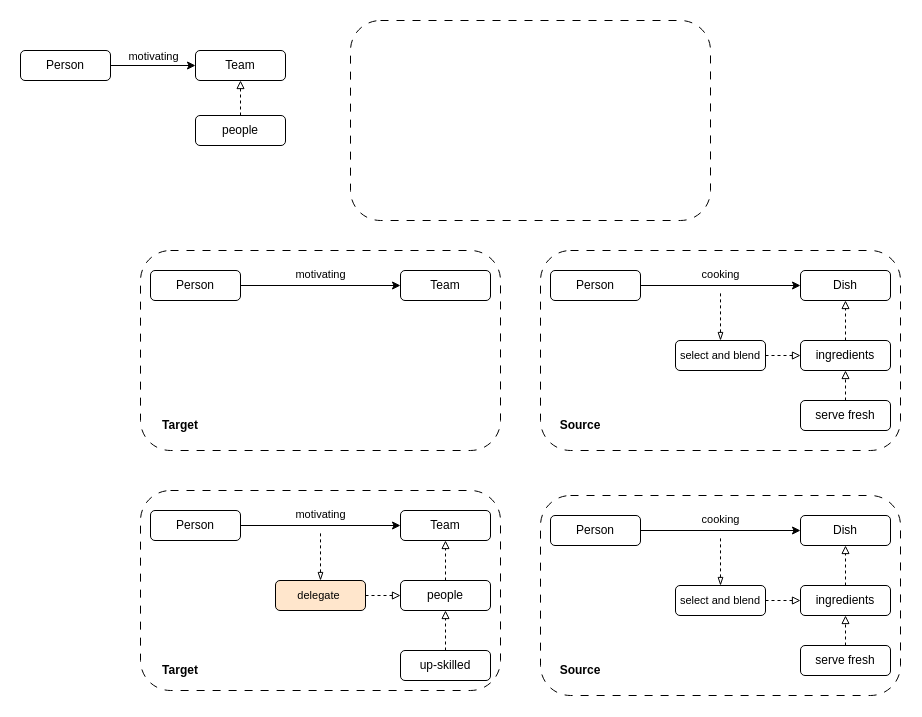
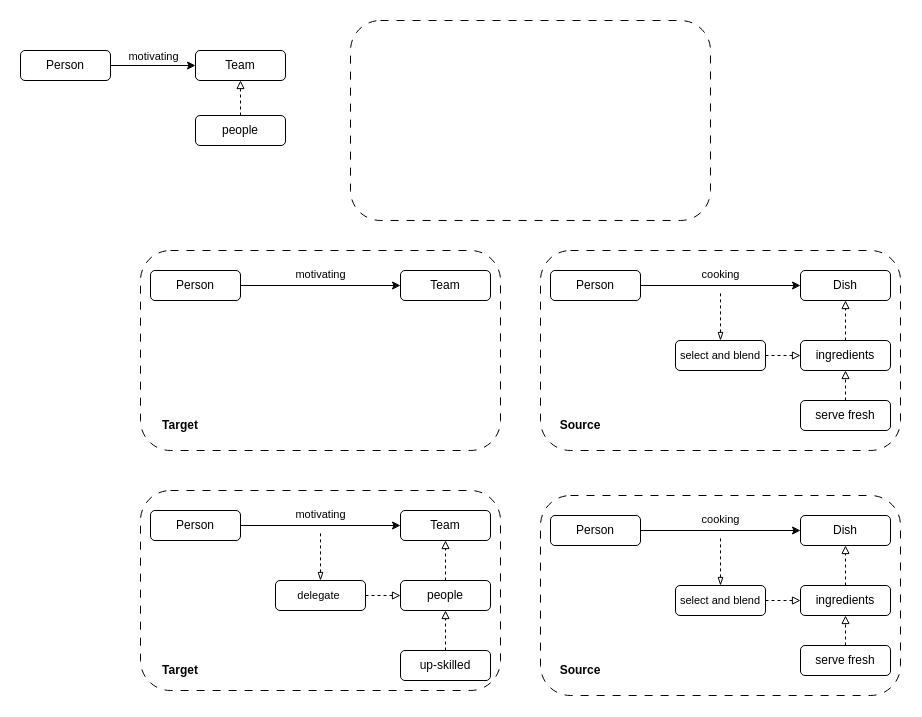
(321, 596) -> (321, 596)
